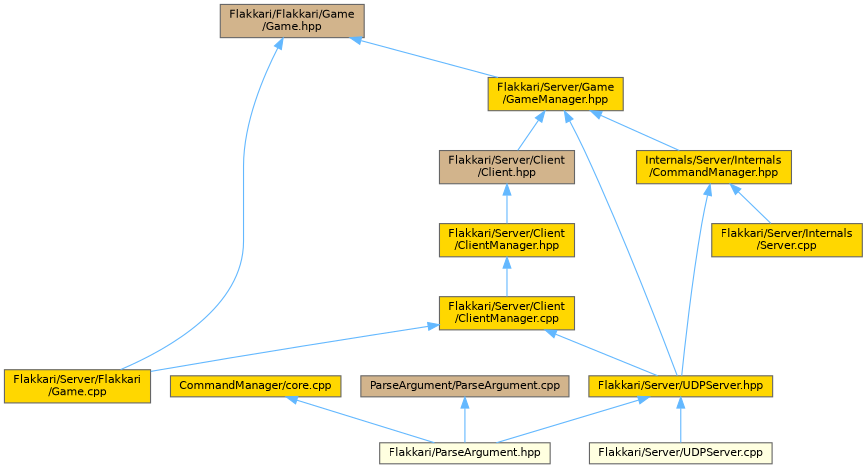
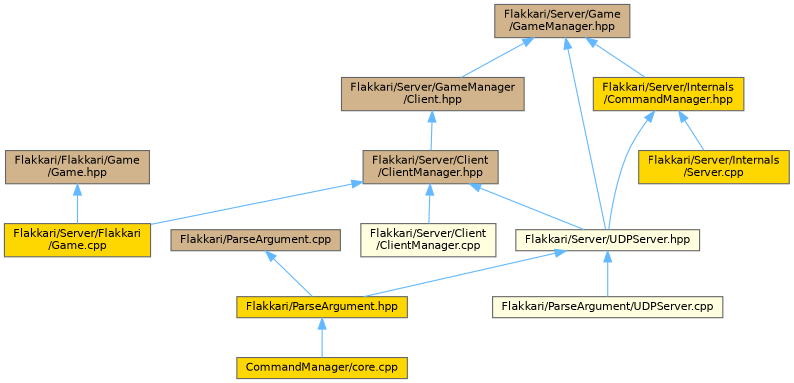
(430, 59) -> none
(556, 94) -> (562, 21)
(507, 167) -> (433, 94)
(714, 167) -> (669, 94)
(507, 240) -> (431, 167)
(507, 313) -> (428, 240)
(289, 348) -> (251, 204)
(607, 355) -> (532, 209)
(465, 386) -> (256, 240)
(681, 386) -> (608, 240)
(366, 421) -> (322, 343)
(465, 453) -> (322, 307)
(681, 453) -> (608, 307)
